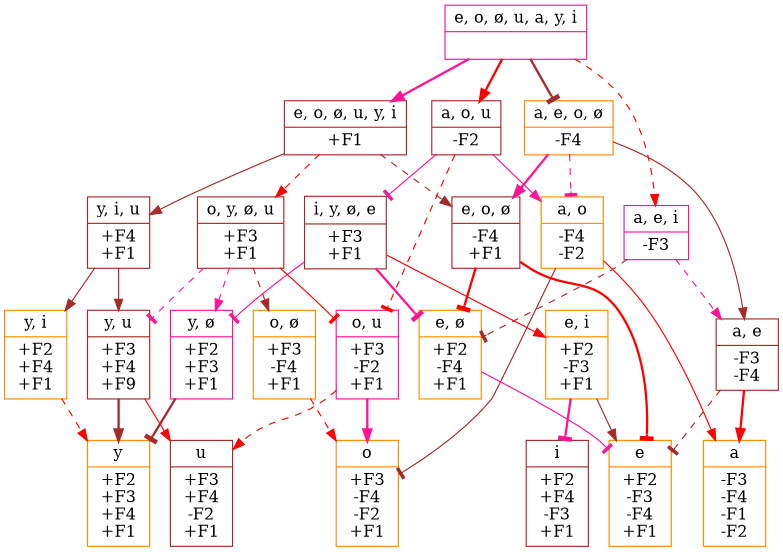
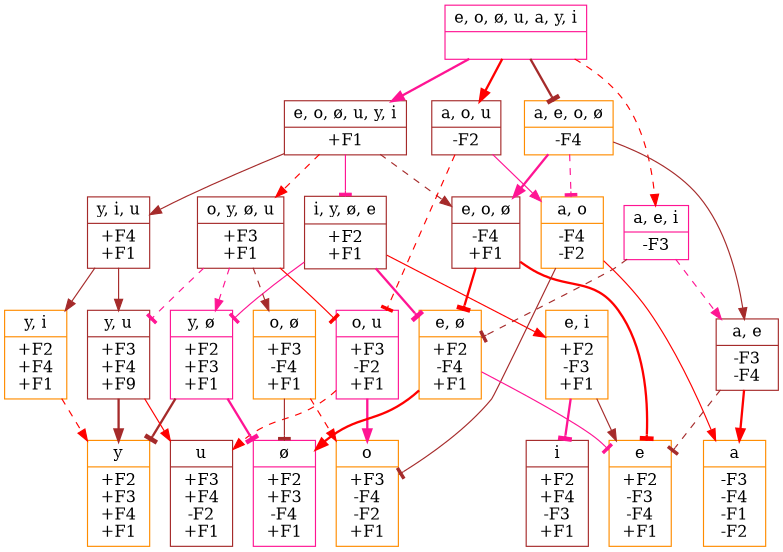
(416, 172) -> (345, 173)
(345, 237) -> (345, 237)
none -> (284, 493)
